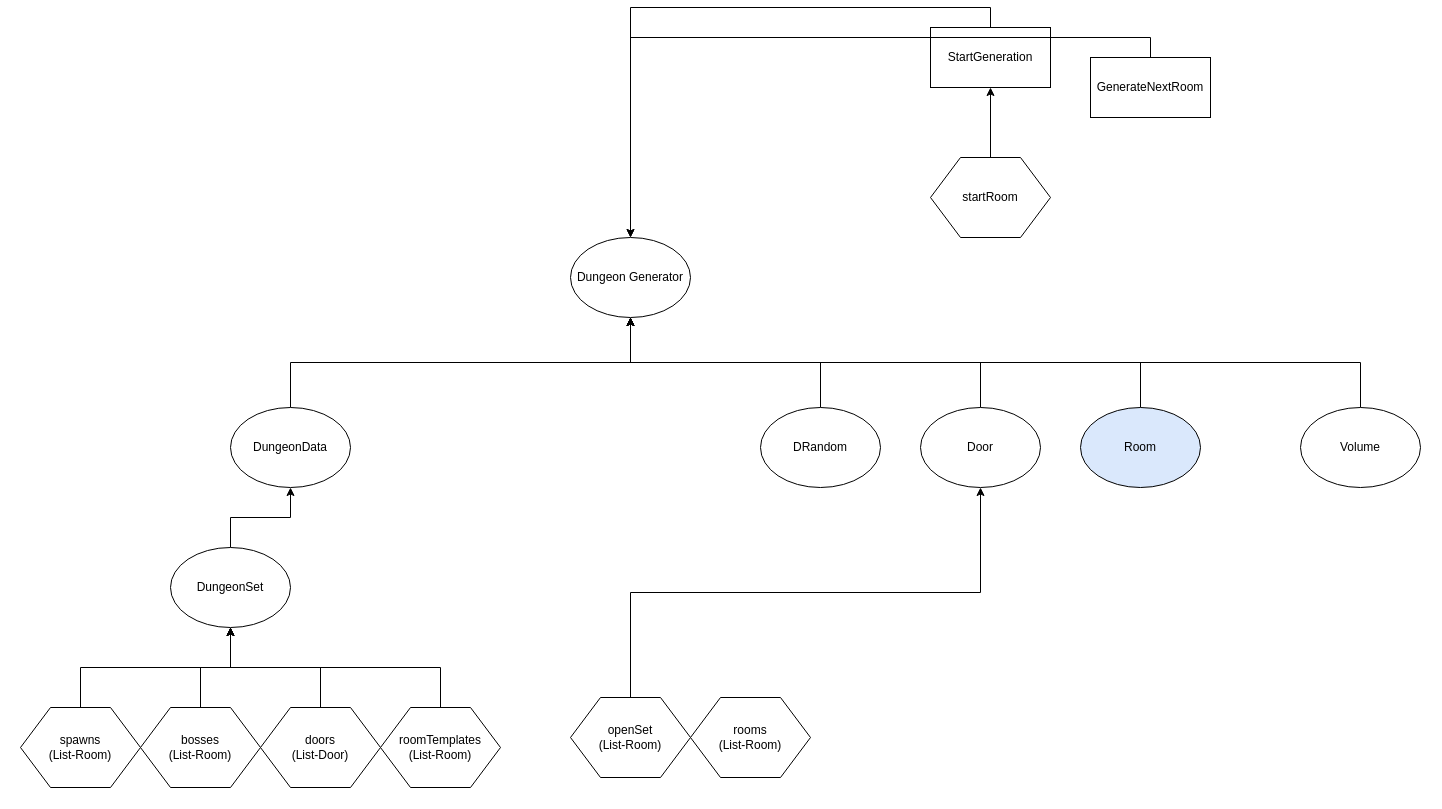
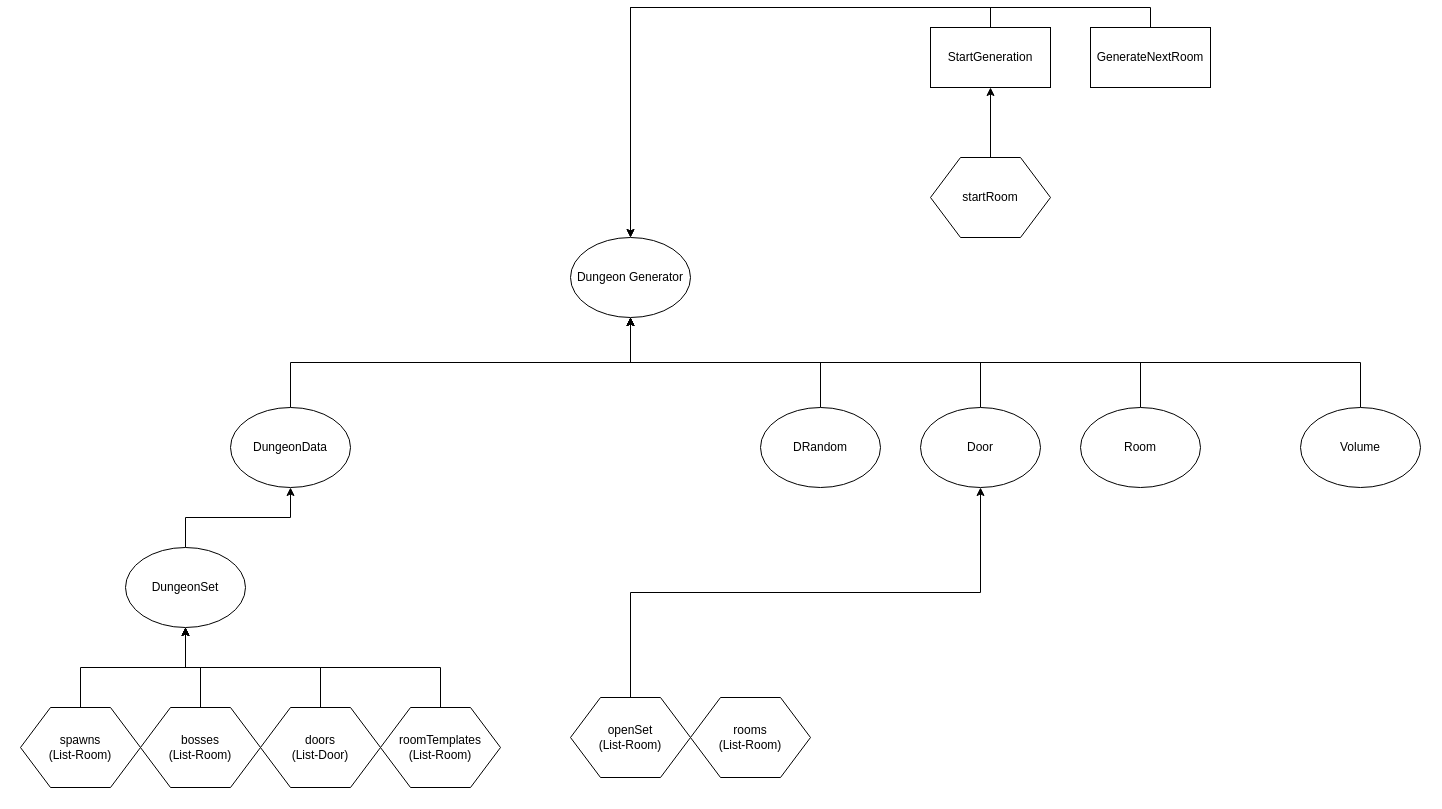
(1151, 88) -> (1151, 58)
(1141, 448) -> (1141, 448)
(231, 588) -> (186, 588)
